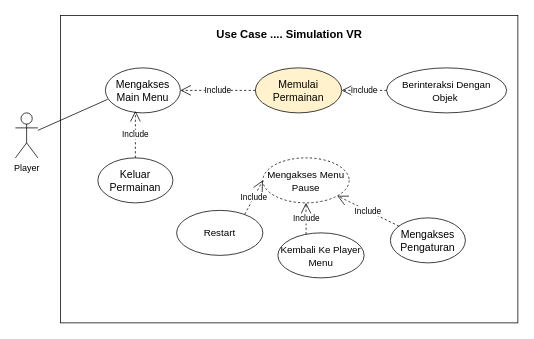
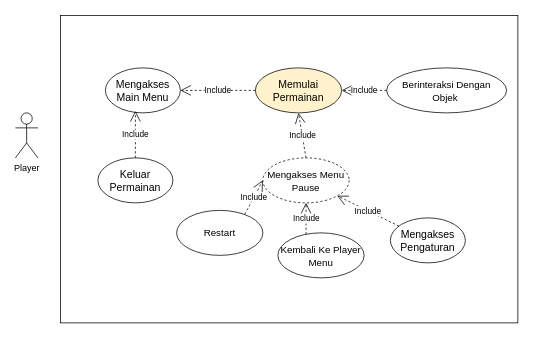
(289, 34) -> none
(73, 115) -> none
none -> (302, 137)
